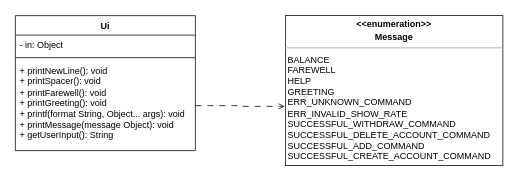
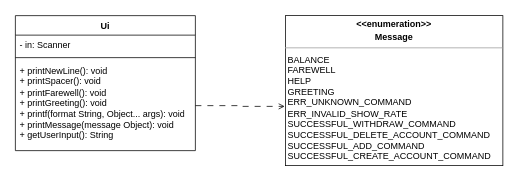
(45, 46) -> (48, 46)
